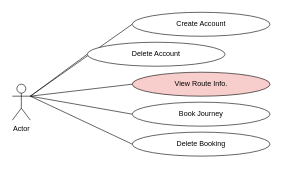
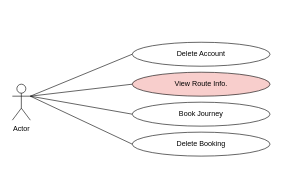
(201, 24) -> none
(102, 46) -> none
(156, 54) -> (201, 54)
